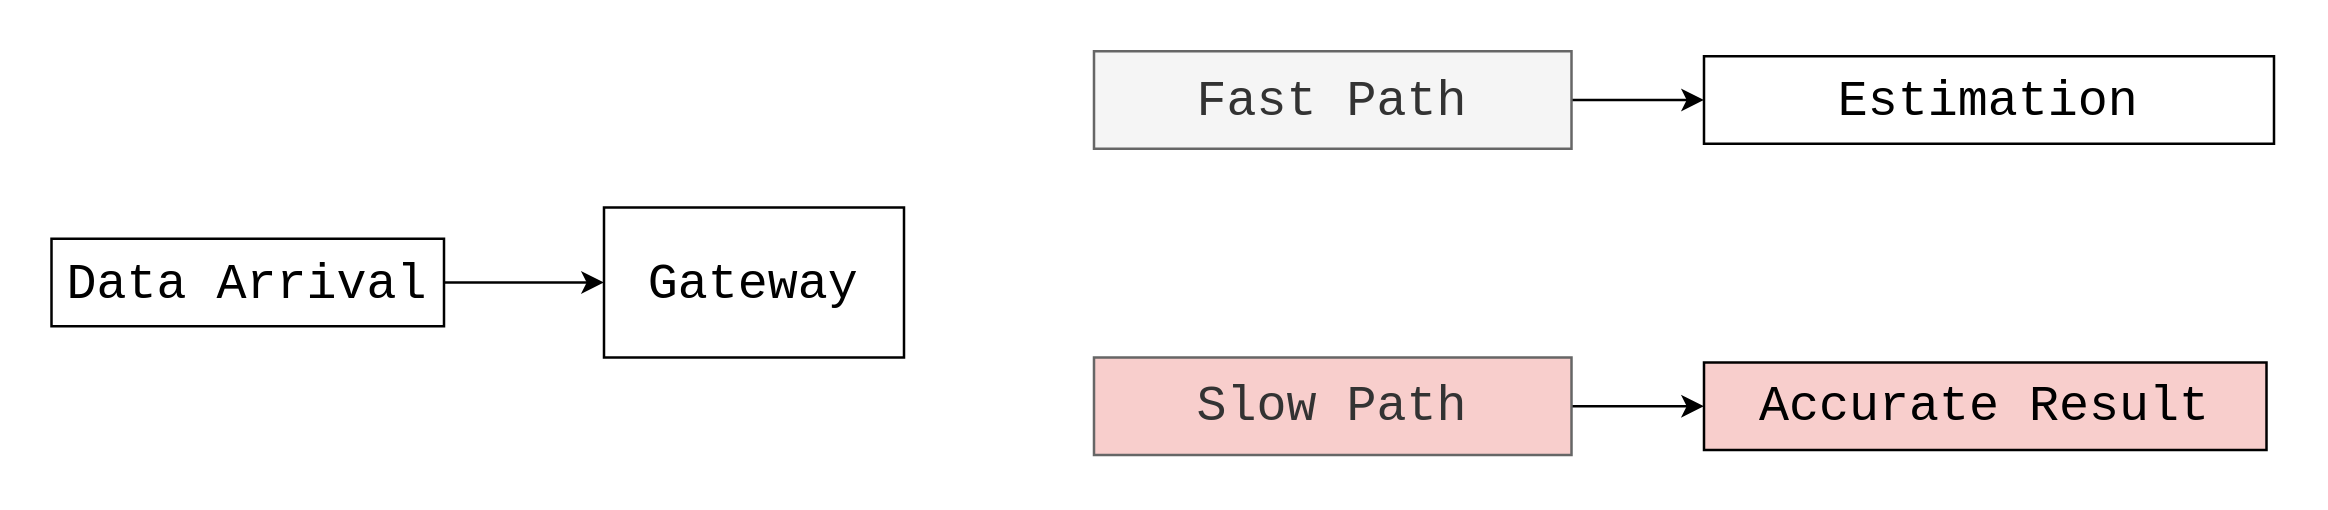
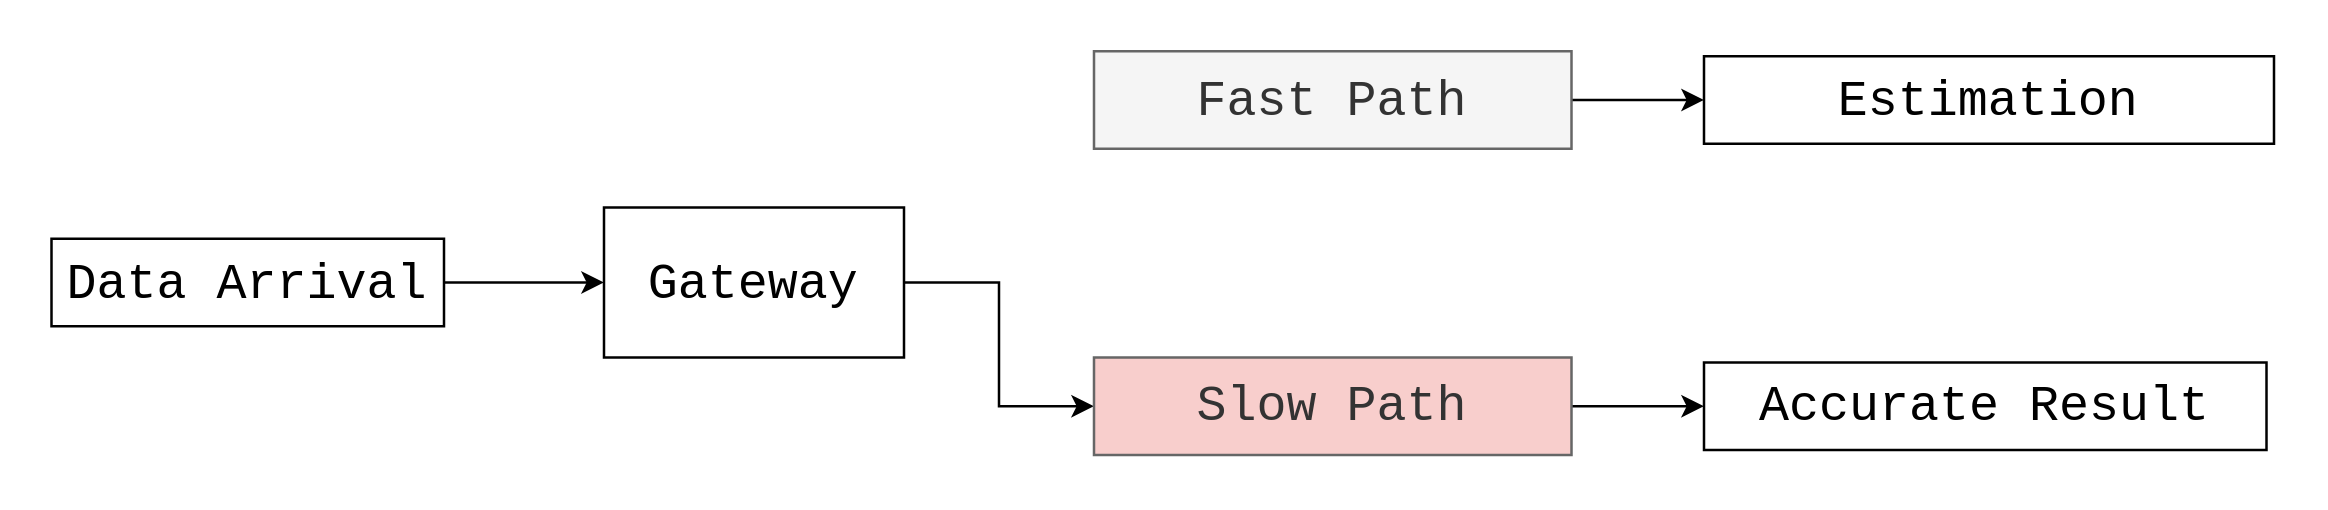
none -> (999, 336)
(1985, 406) -> (1985, 406)
